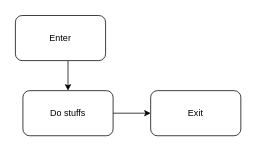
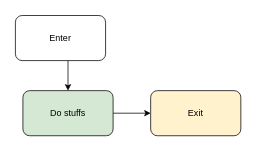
(68, 113) -> (68, 113)
(195, 113) -> (195, 113)
